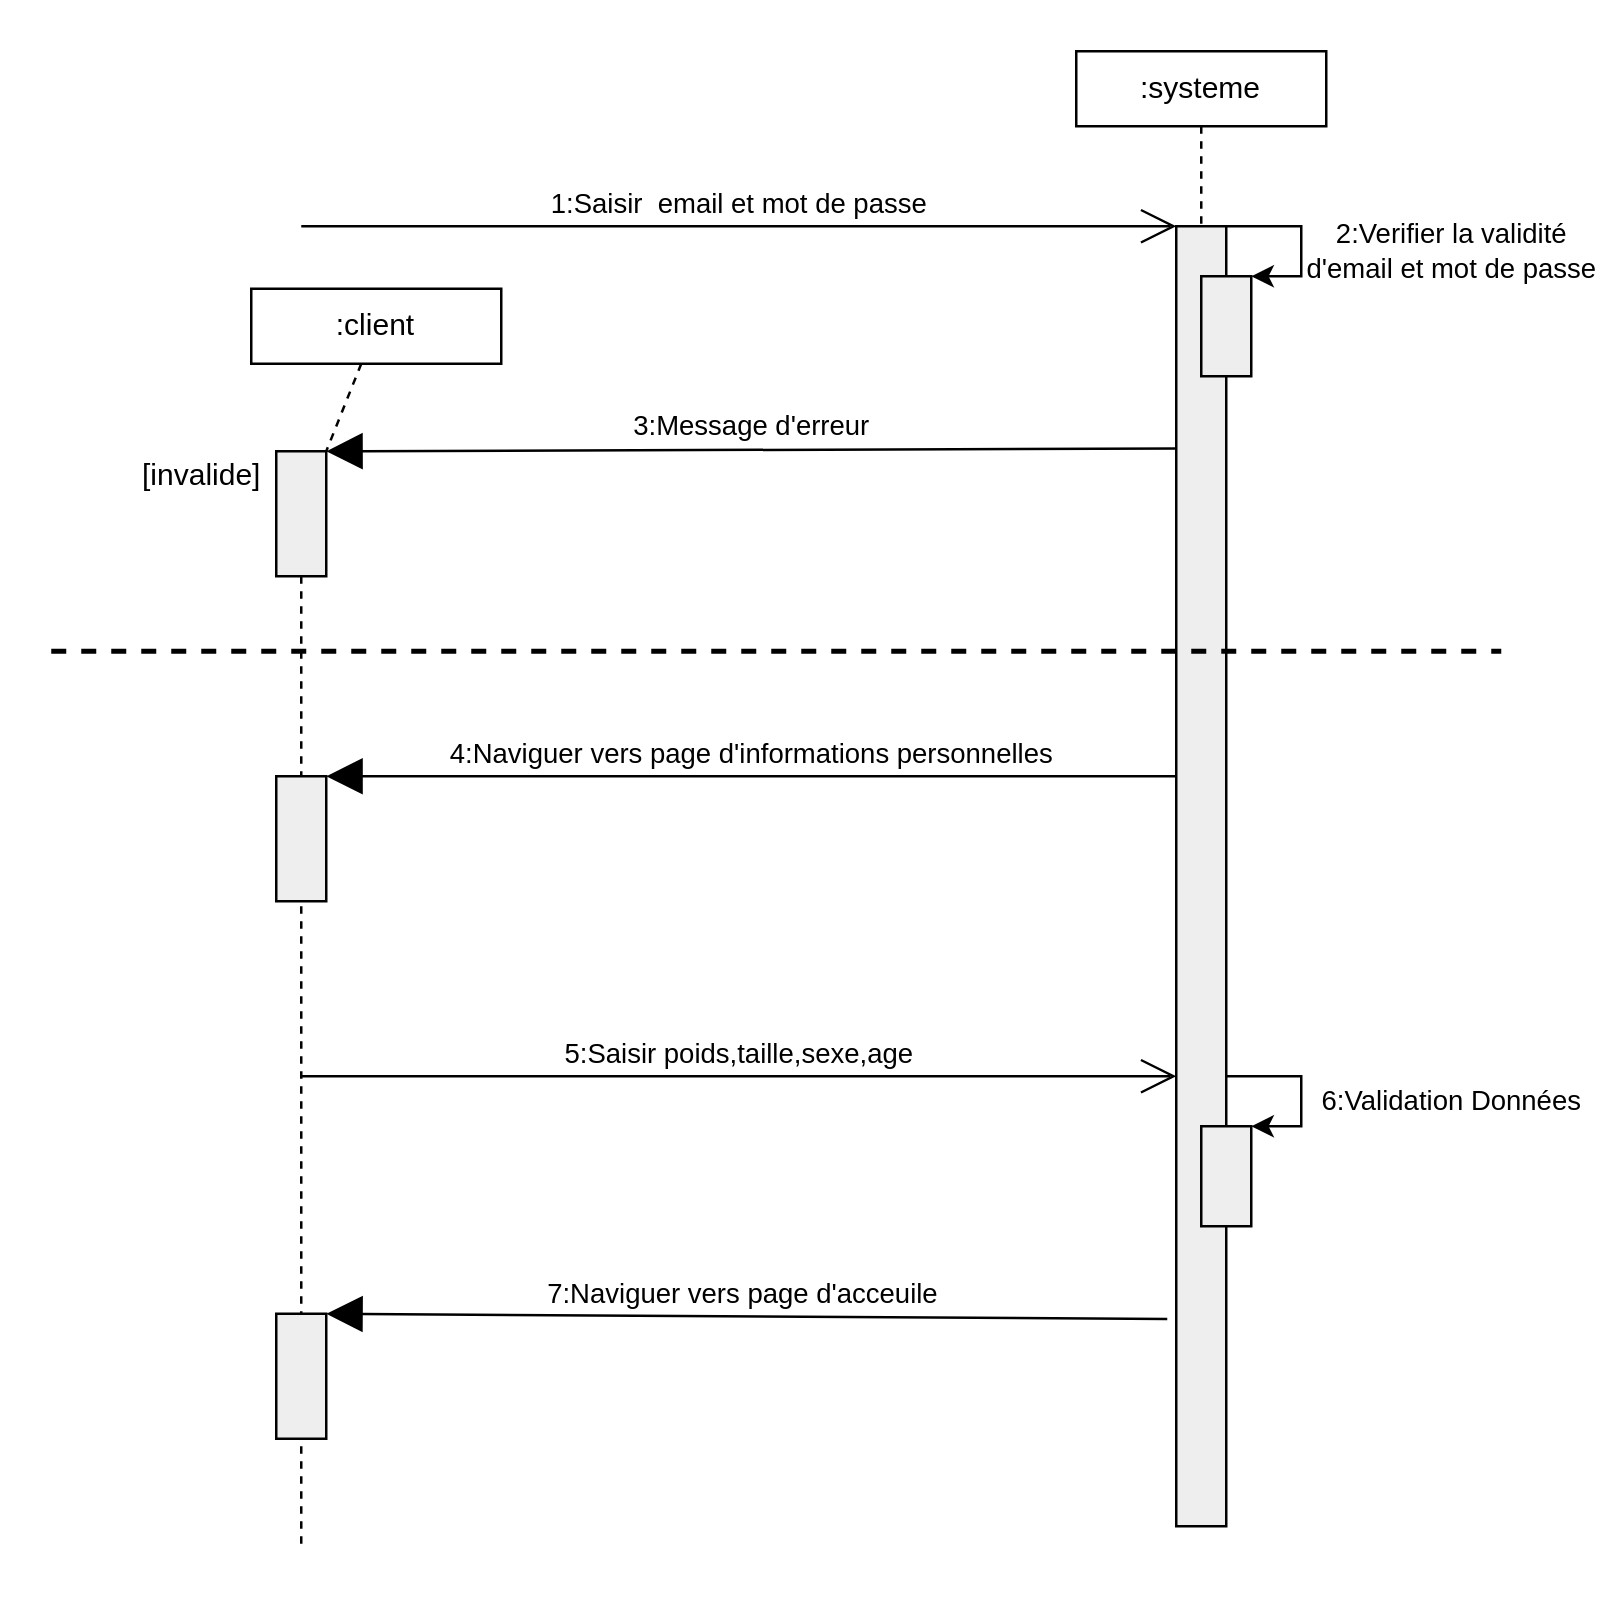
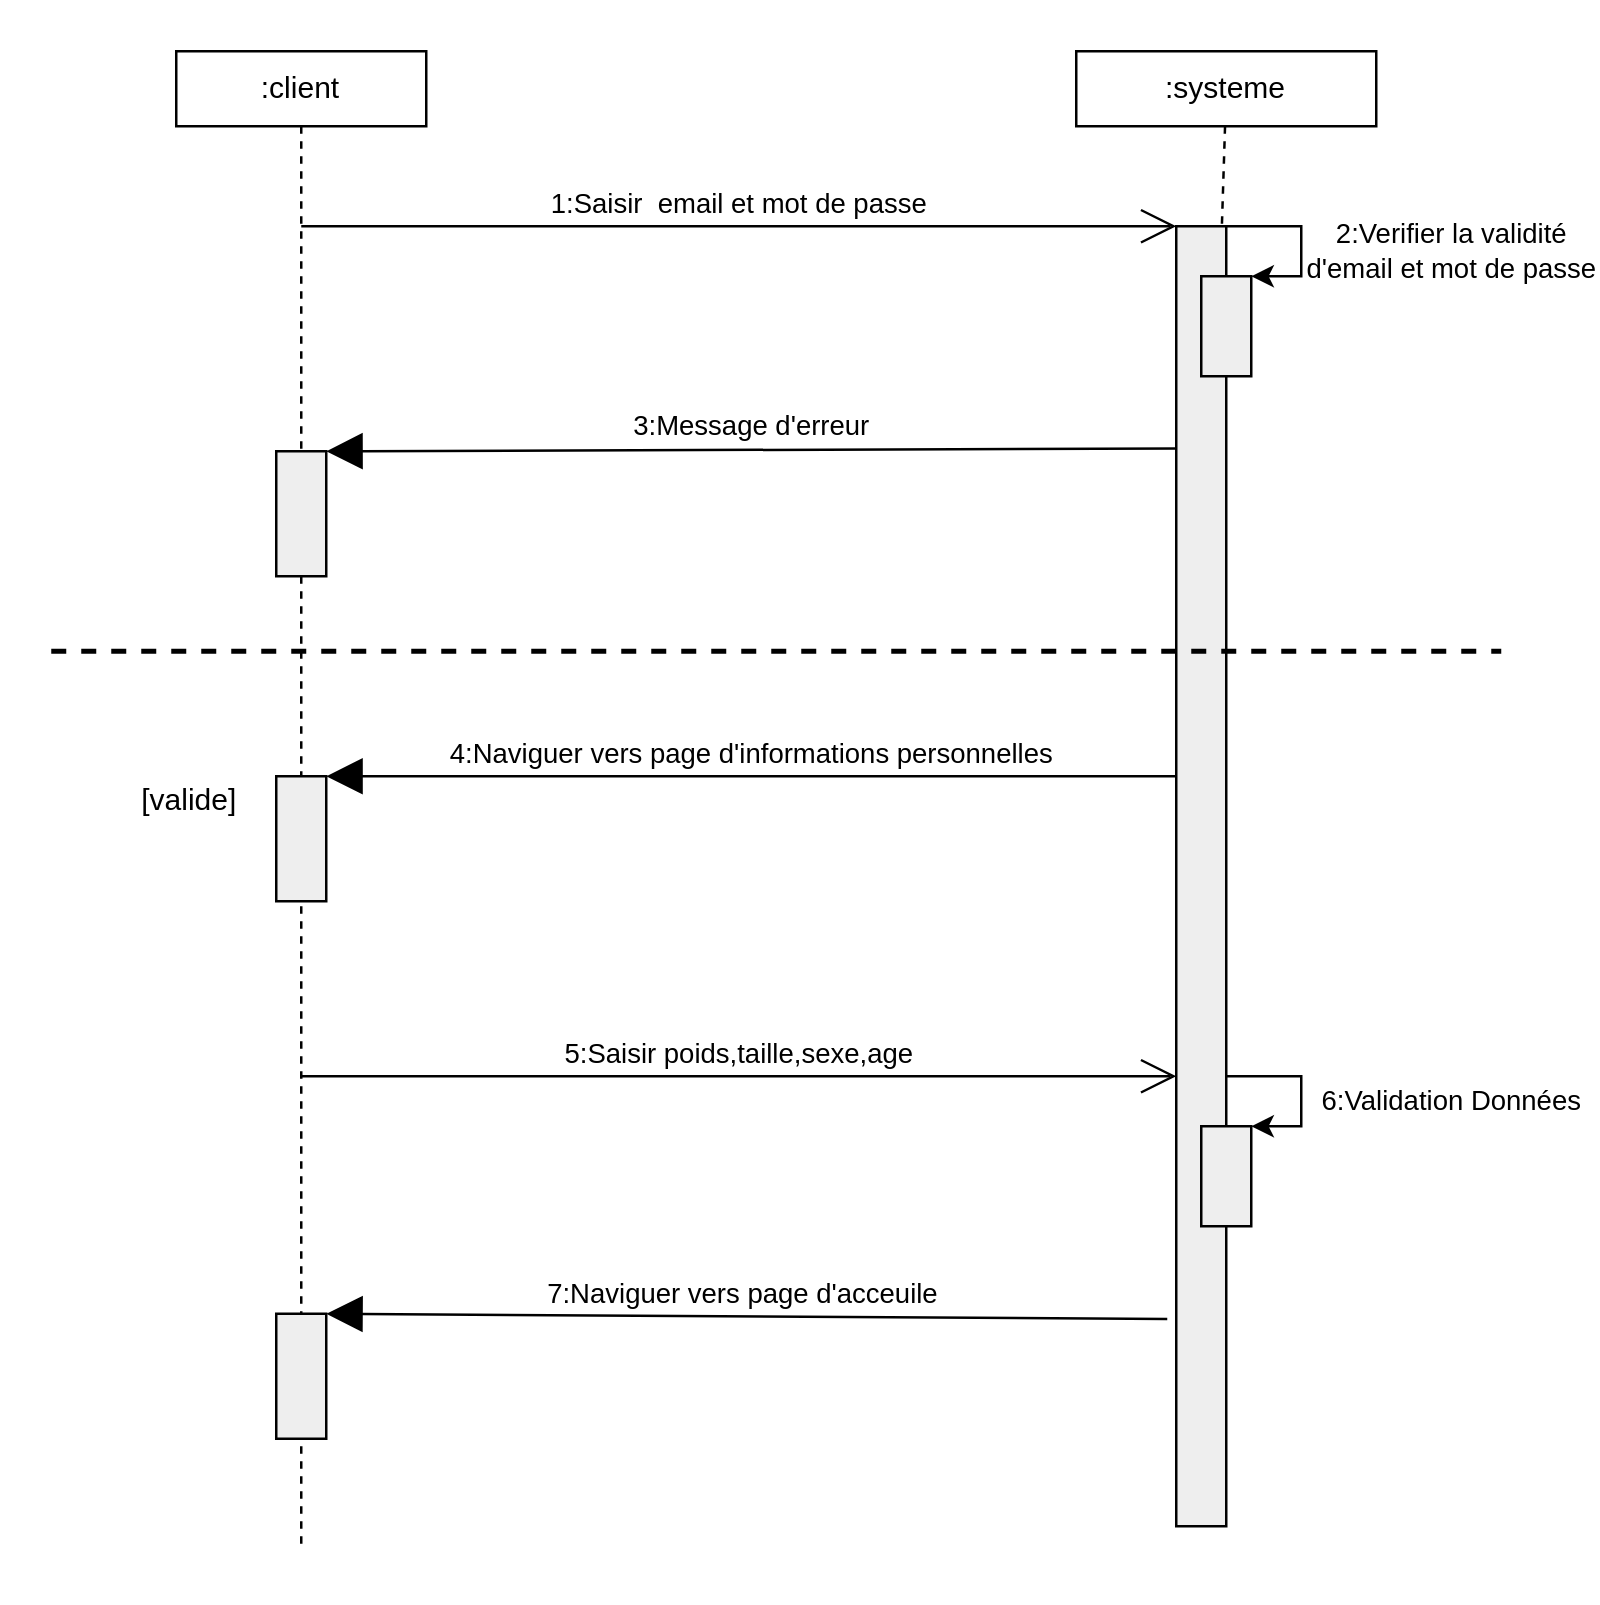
(1201, 89) -> (1226, 89)
(376, 326) -> (301, 89)
(201, 476) -> none
none -> (189, 801)
